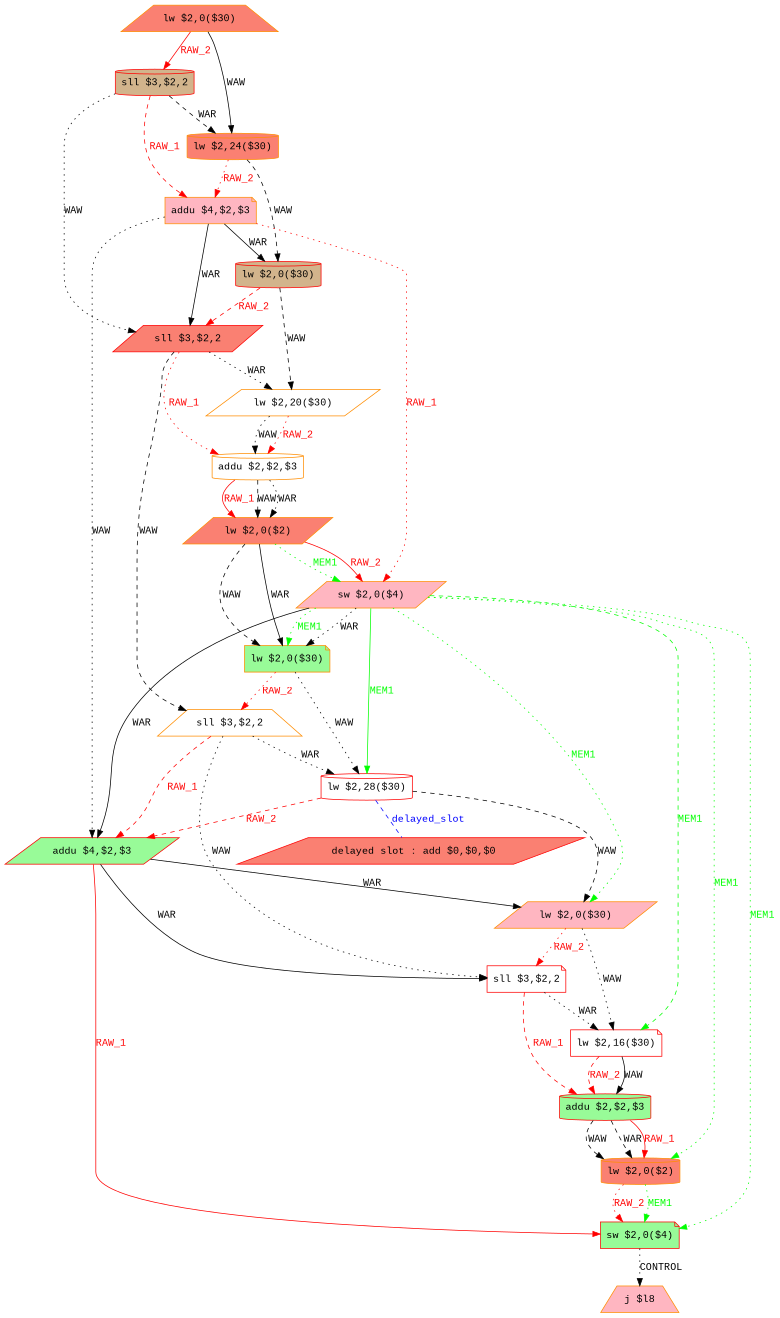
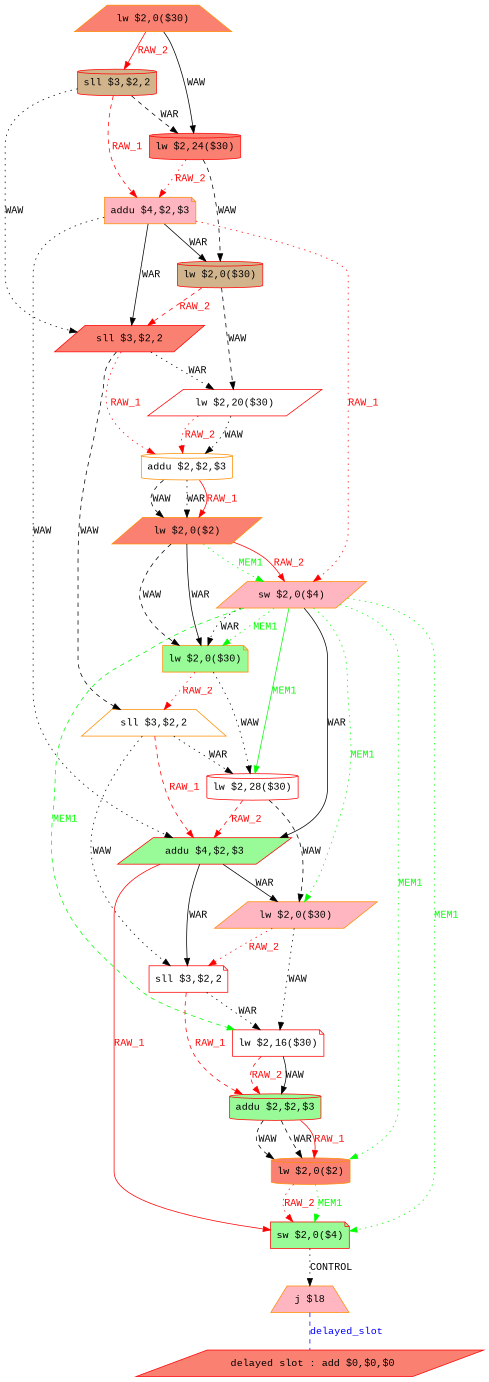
(233, 146) -> (195, 146)
(293, 403) -> (235, 403)
(389, 819) -> (310, 1331)
